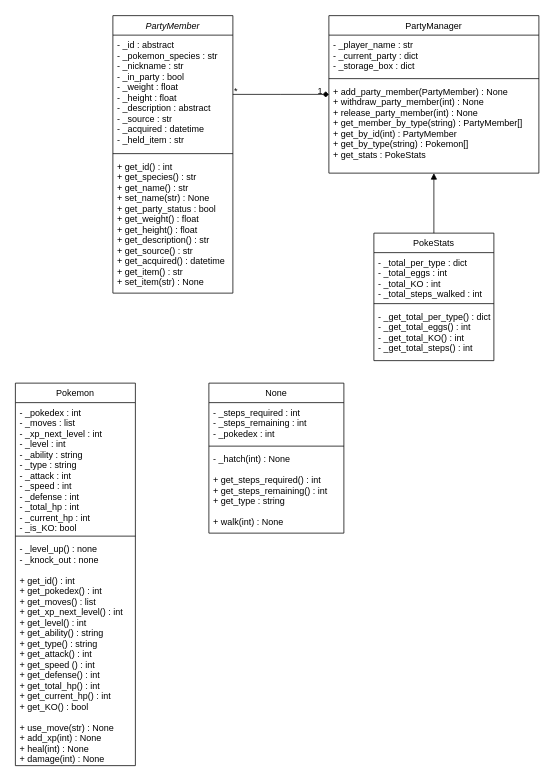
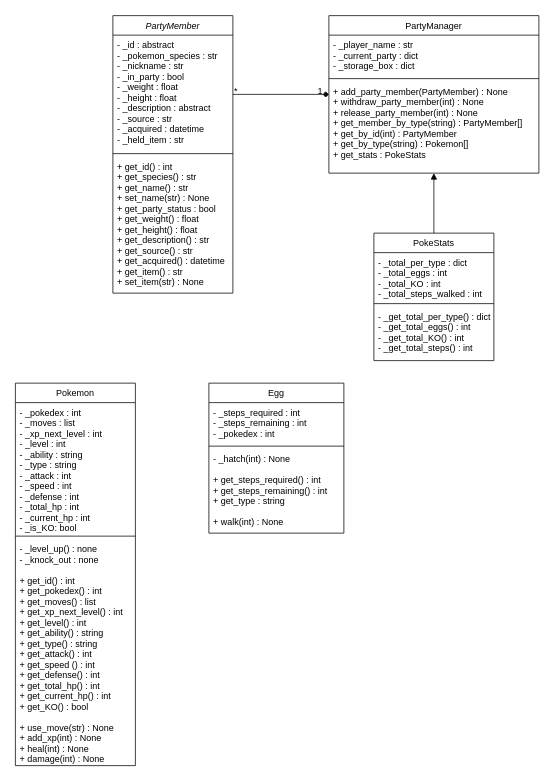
(276, 393) -> (276, 393)
